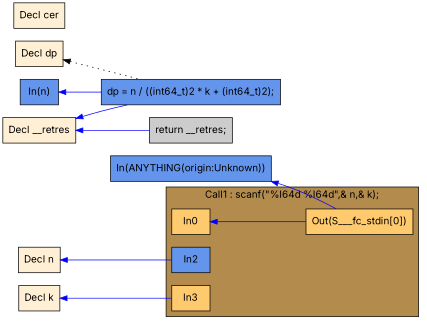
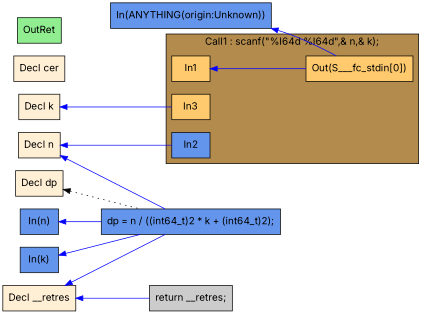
none -> (39, 30)
none -> (116, 184)
(191, 222) -> (191, 69)
none -> (39, 260)
